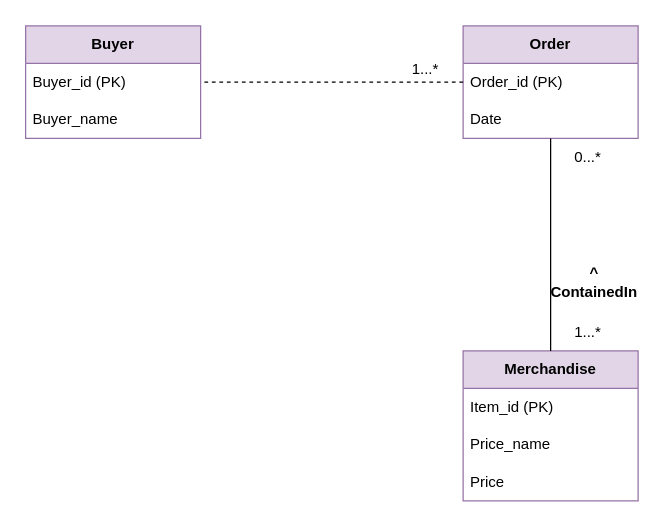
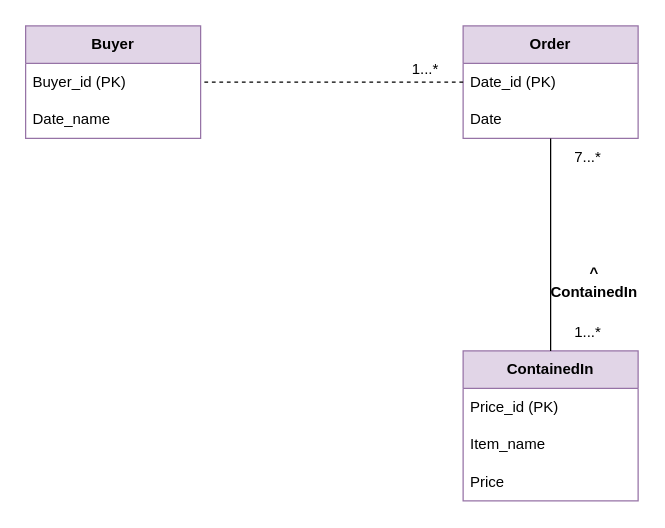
(521, 82) -> (517, 82)
(75, 119) -> (71, 119)
(588, 157) -> (588, 157)
(551, 369) -> (551, 369)
(517, 407) -> (519, 407)
(511, 444) -> (508, 444)
